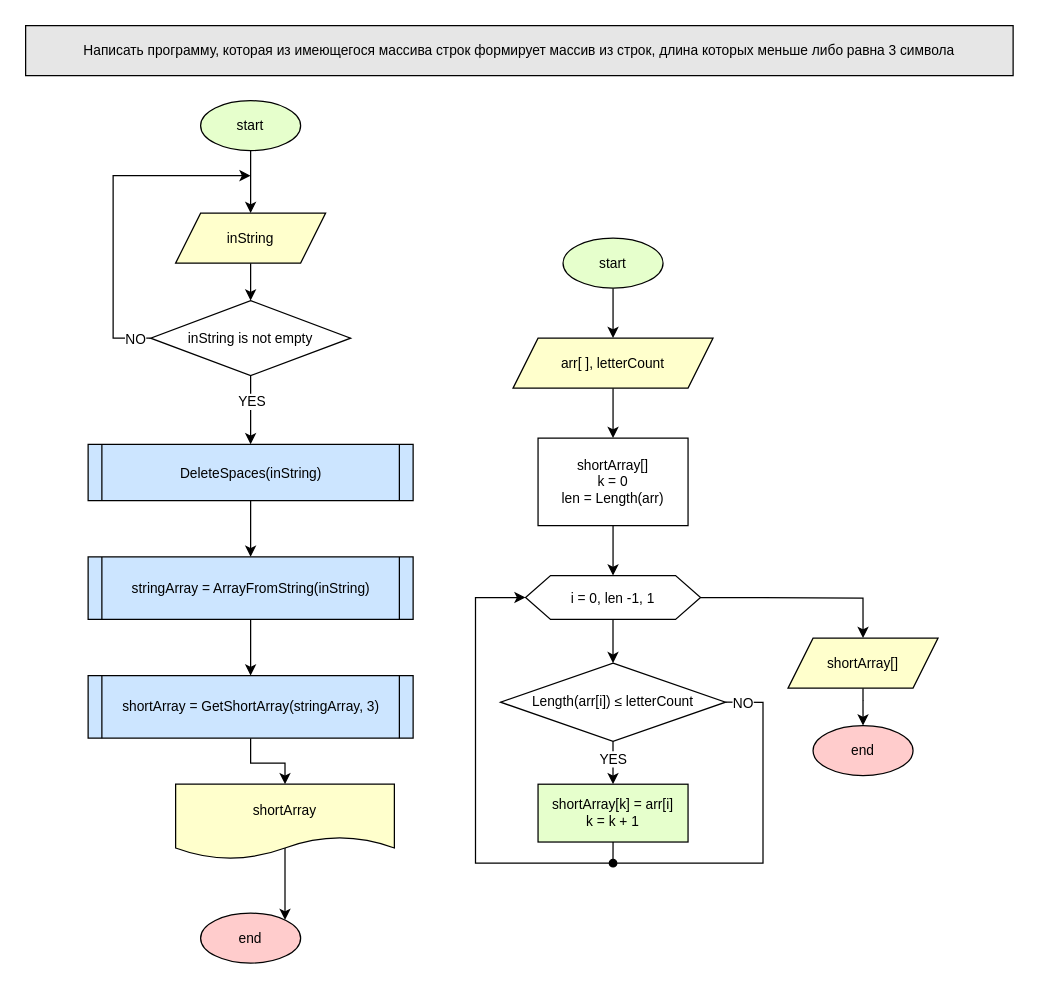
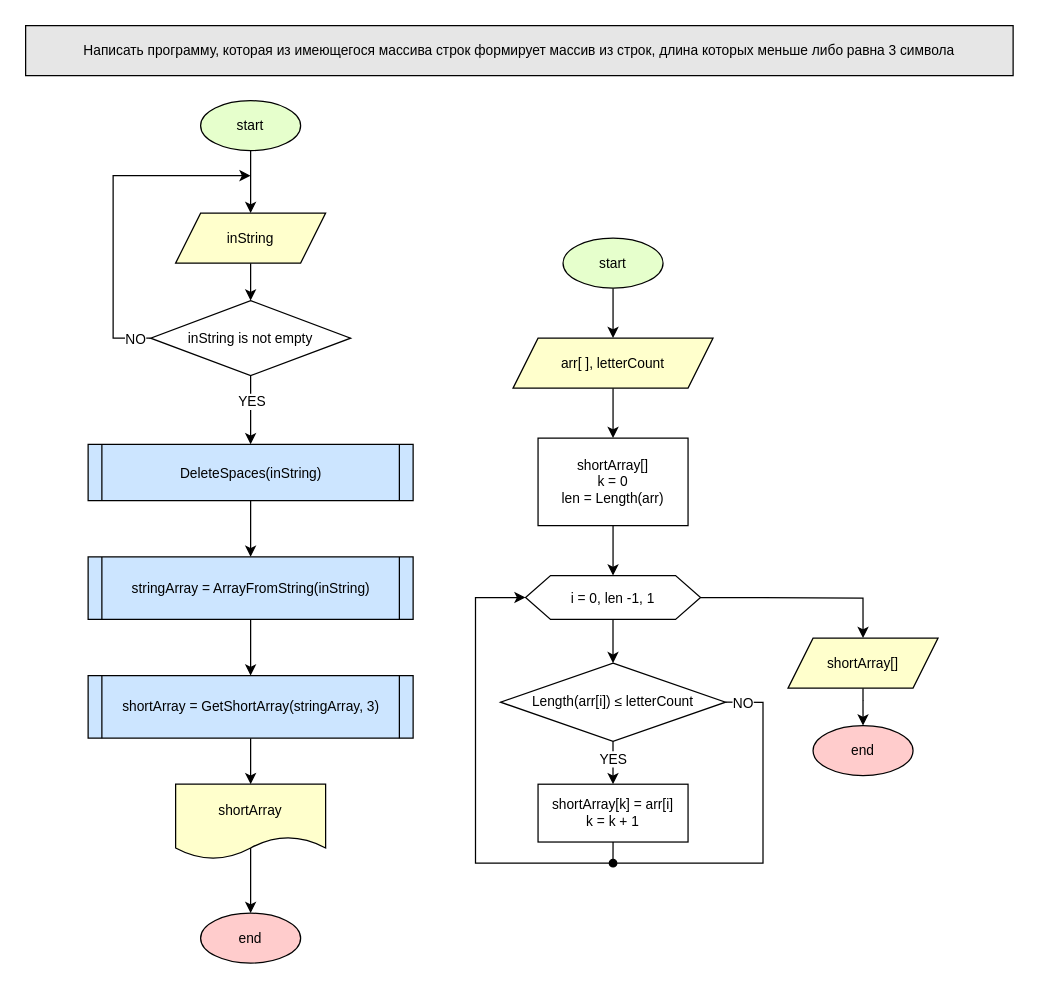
(613, 813) -> (613, 813)
(285, 822) -> (251, 822)
